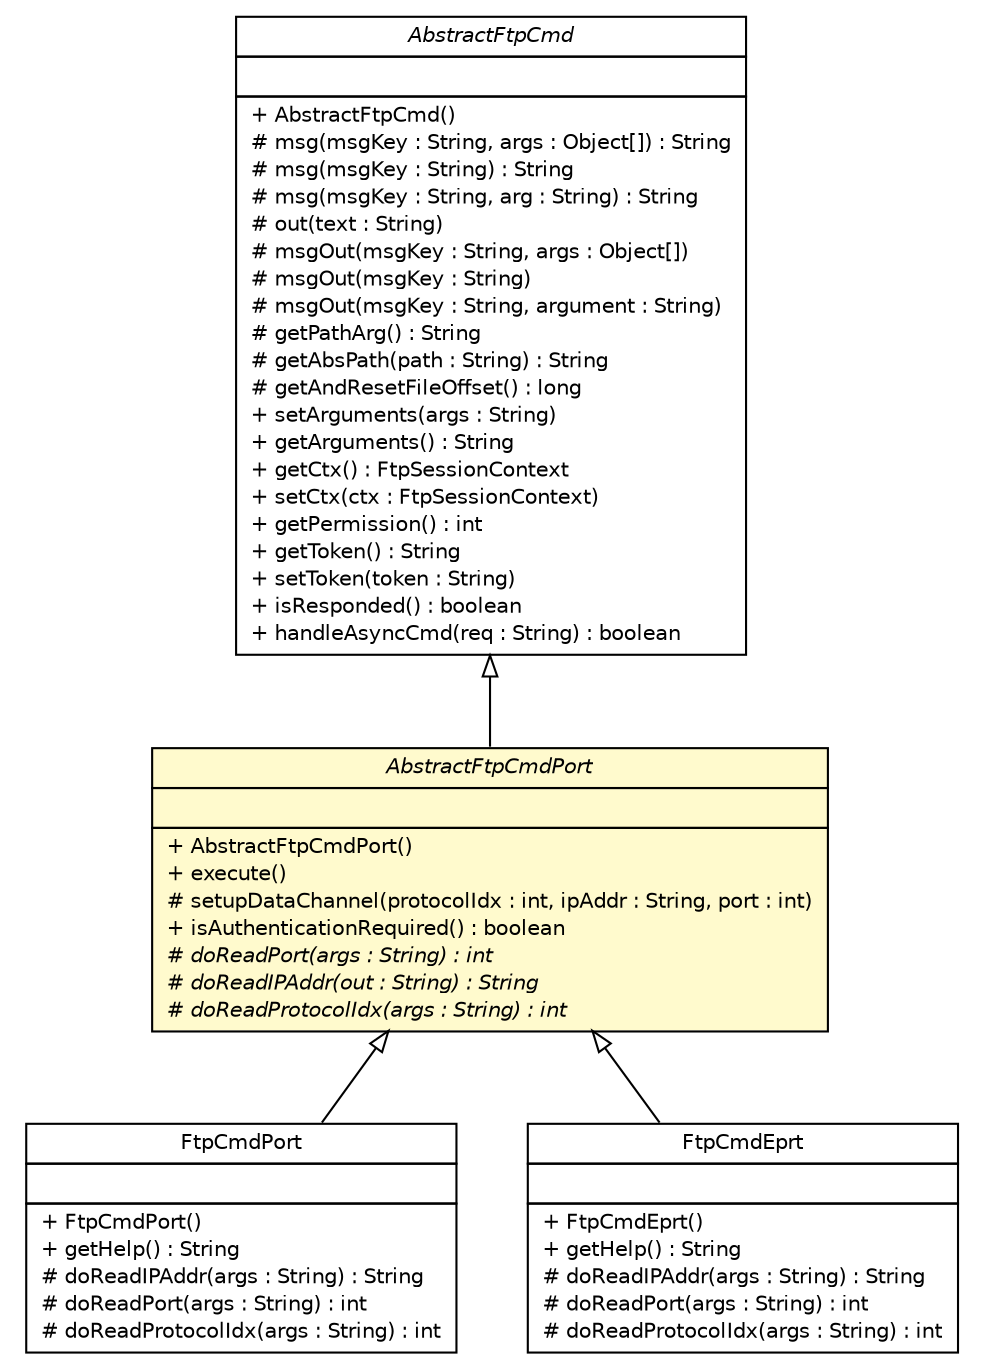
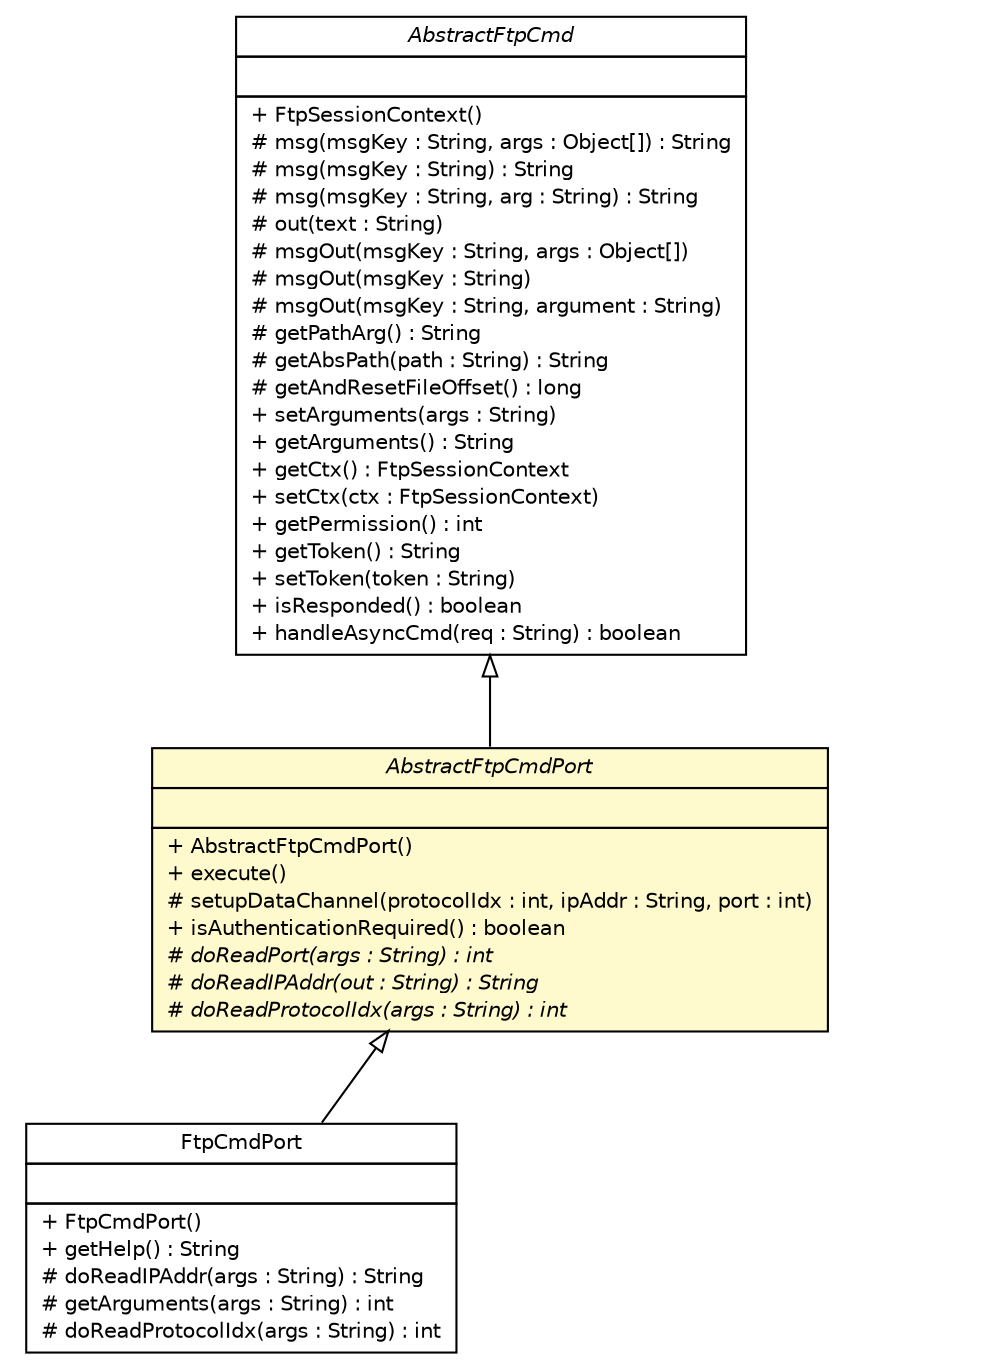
(354, 115) -> (367, 115)
(742, 1237) -> none
(205, 1304) -> (218, 1304)
